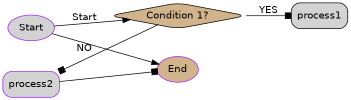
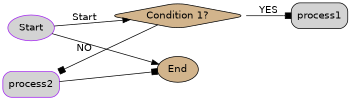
(178, 69) -> (178, 69)
